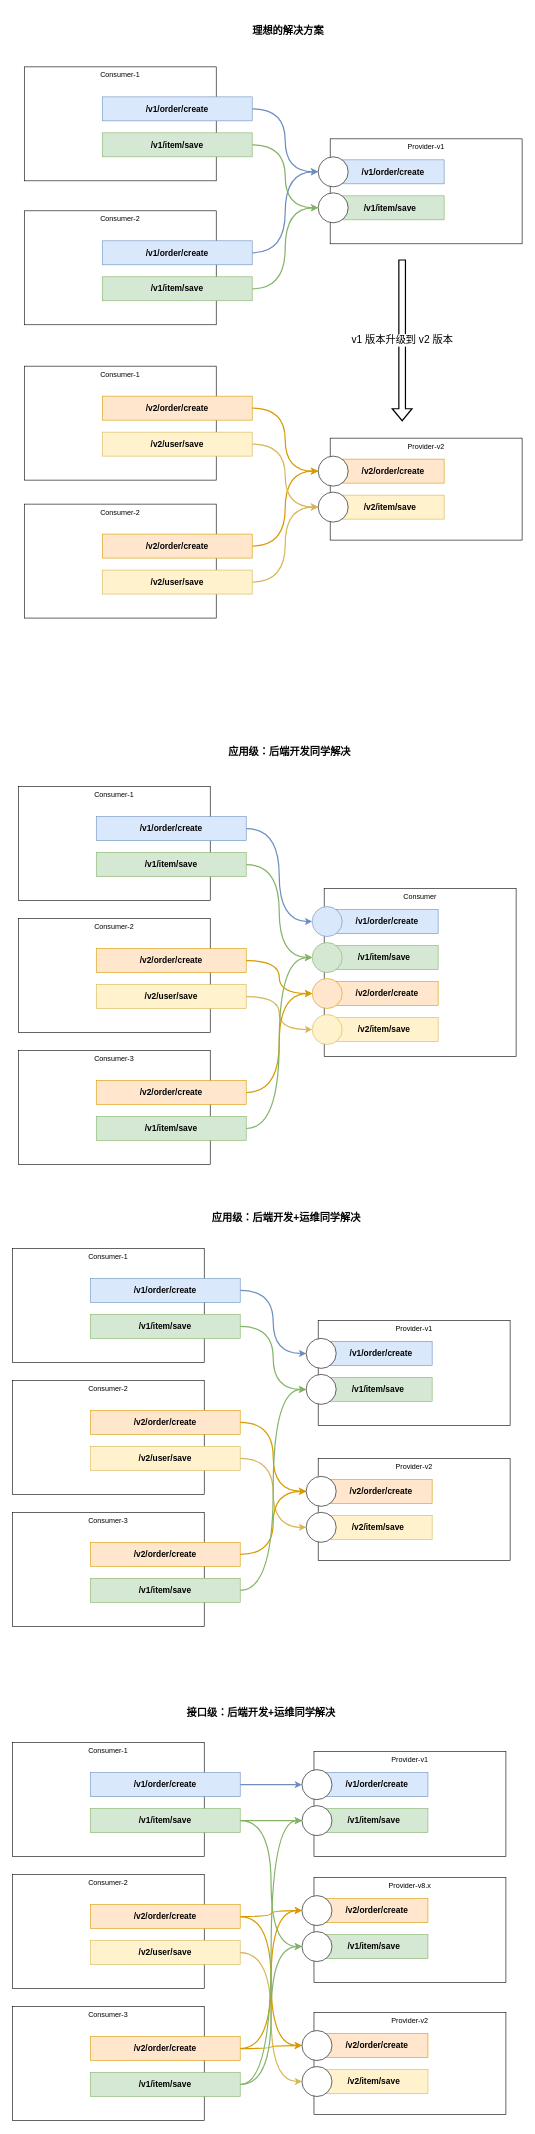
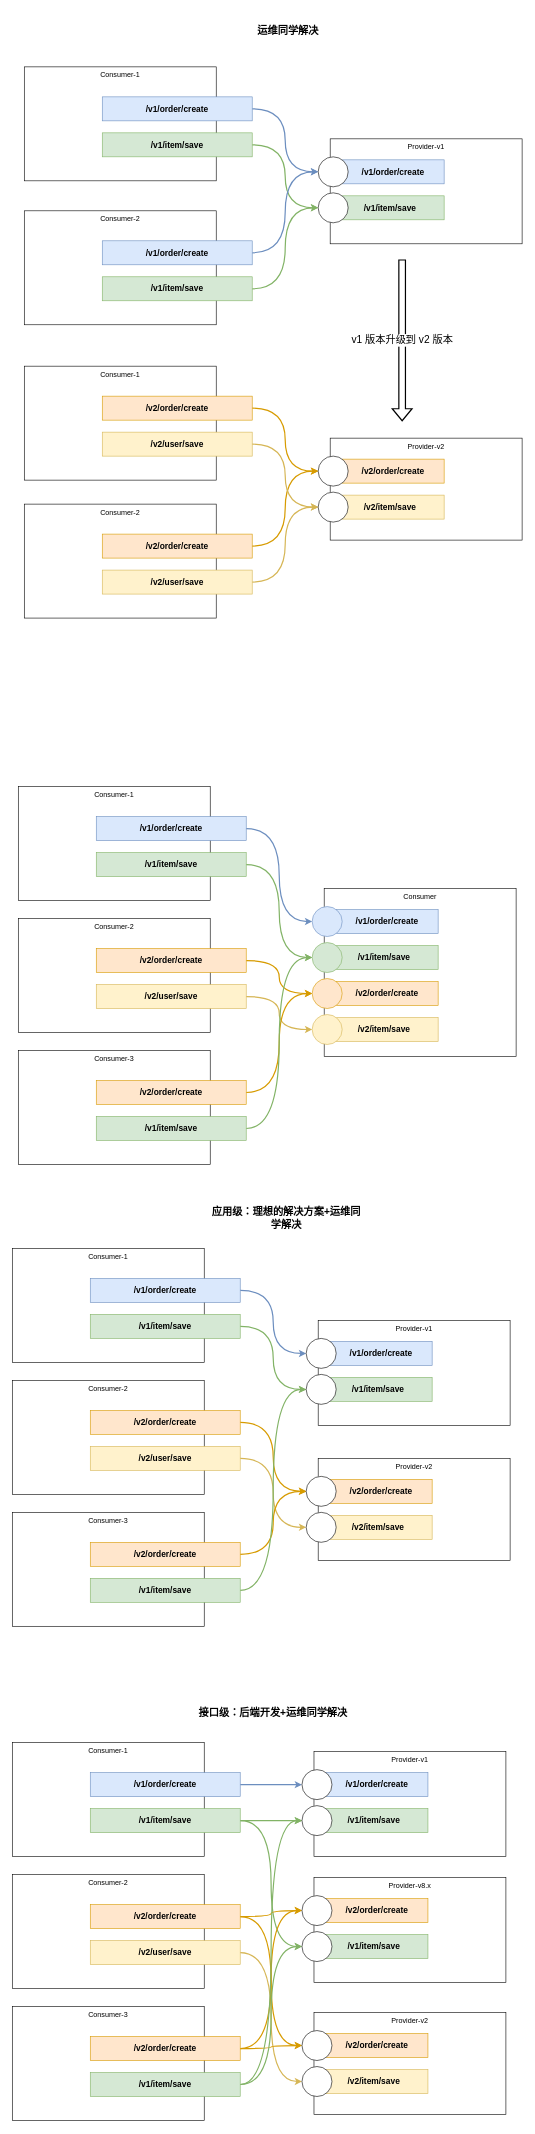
(288, 30) -> (288, 30)
(290, 752) -> none
(287, 1218) -> (287, 1218)
(261, 1713) -> (273, 1713)
